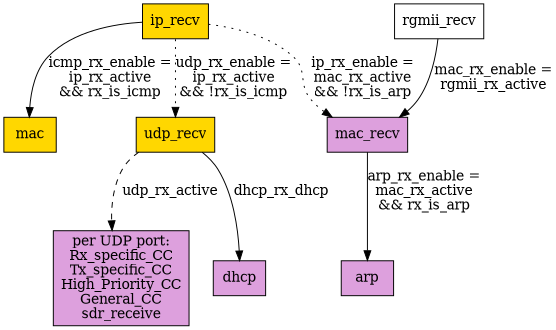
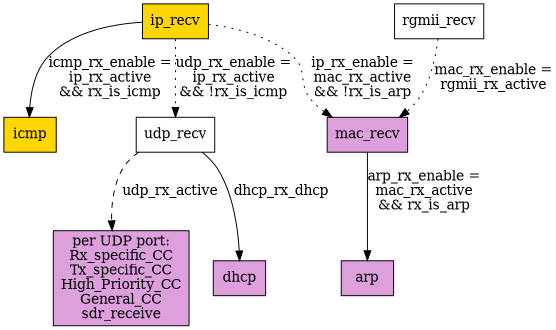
(429, 78) -> (429, 78)
(30, 135) -> (30, 135)
(175, 135) -> (175, 135)
